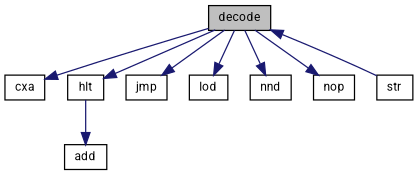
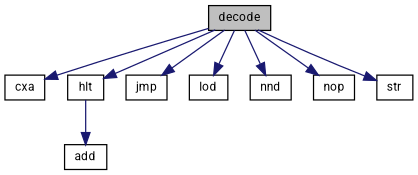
(330, 55) -> (311, 54)
